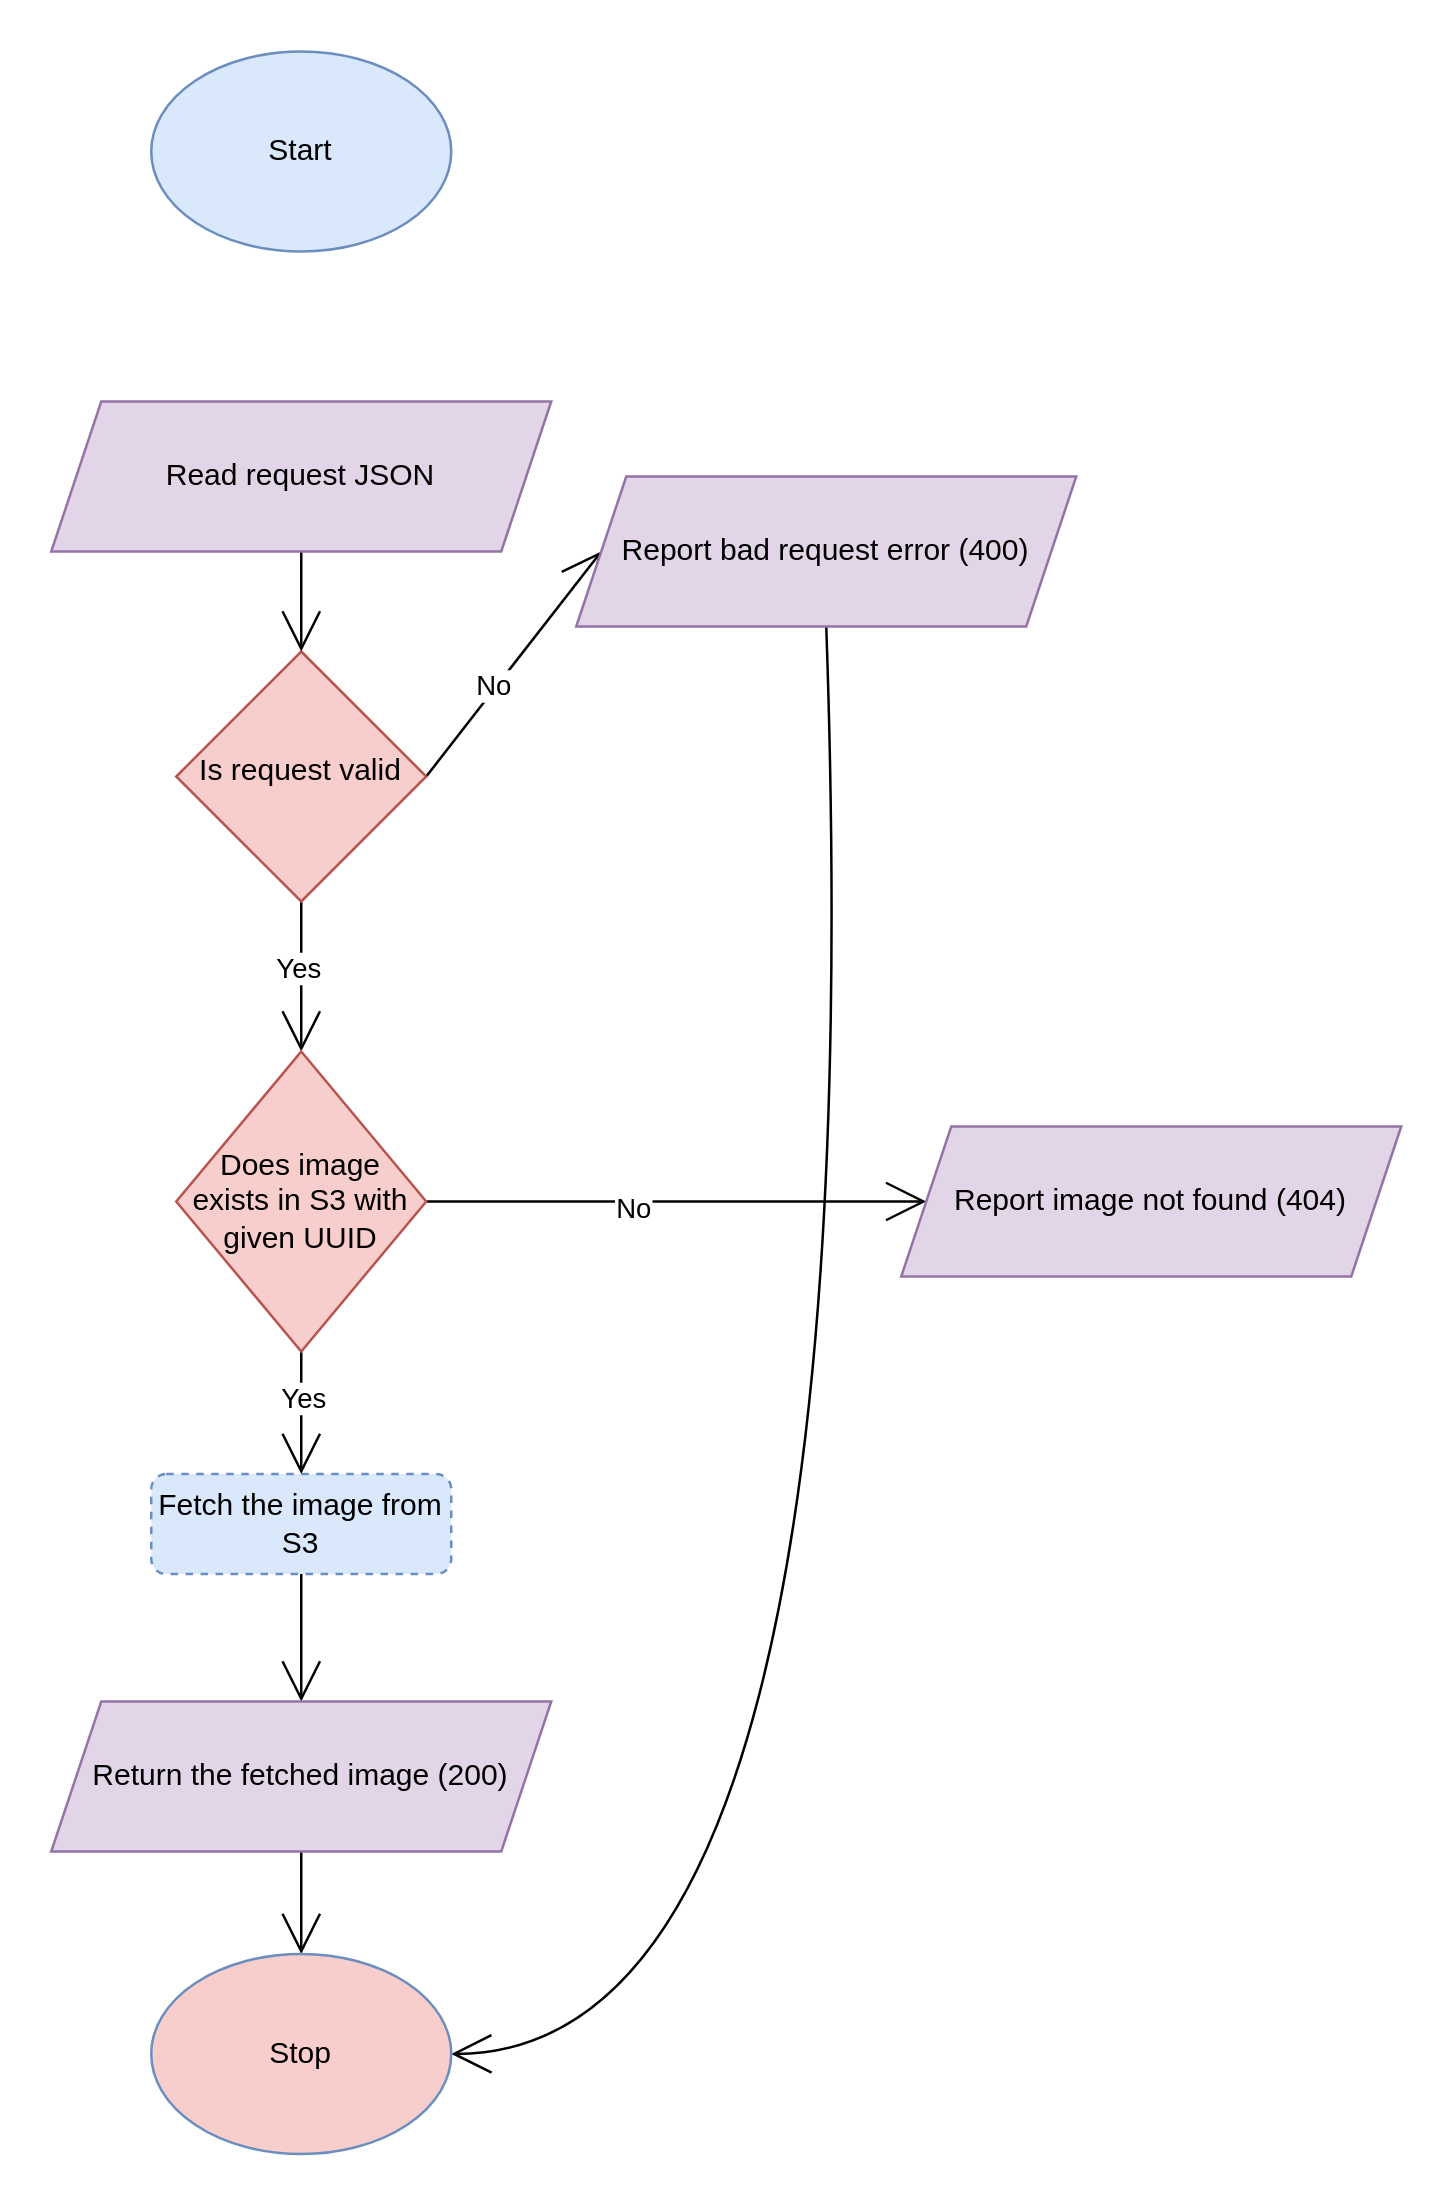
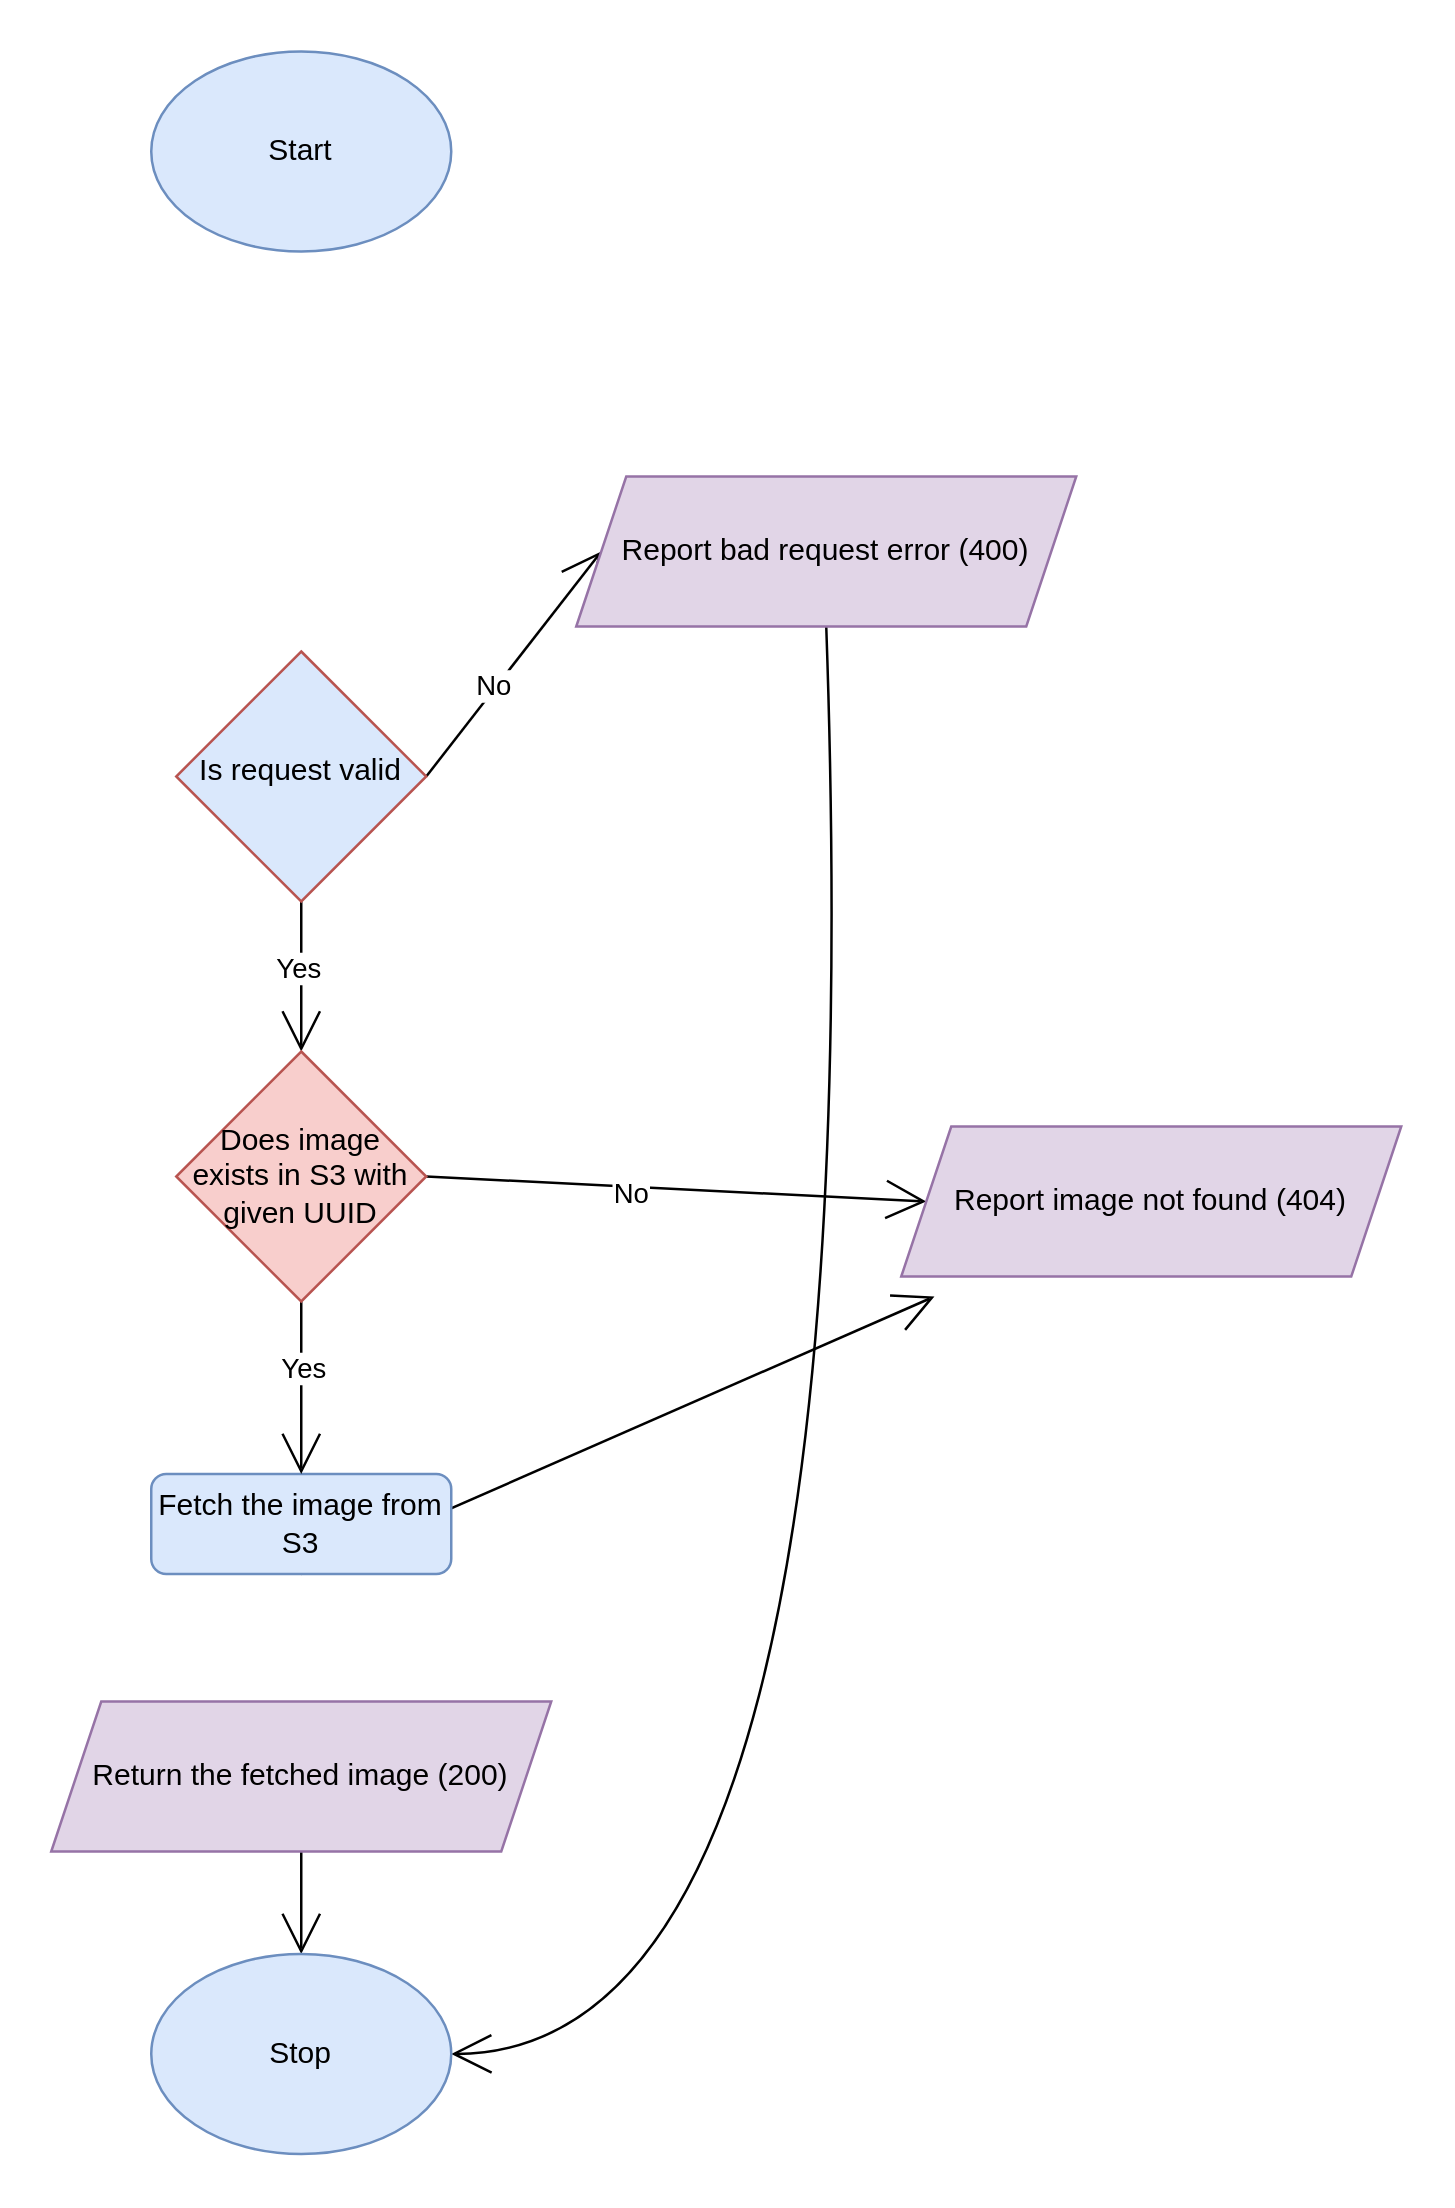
(301, 476) -> none
(301, 600) -> none
(301, 776) -> (301, 776)
(301, 1201) -> (301, 1176)
(301, 1524) -> (301, 1524)
(301, 1636) -> (629, 1430)
(301, 2054) -> (301, 2054)
